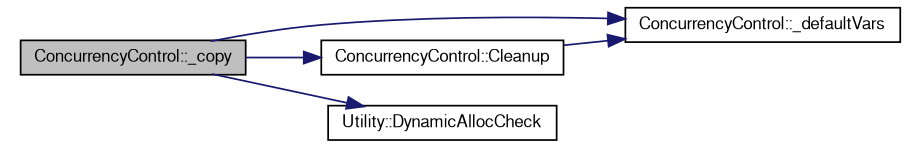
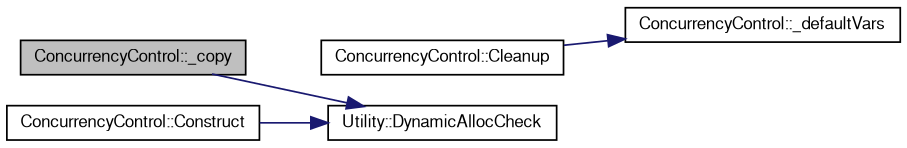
(408, 20) -> none
(275, 58) -> none
none -> (133, 123)
